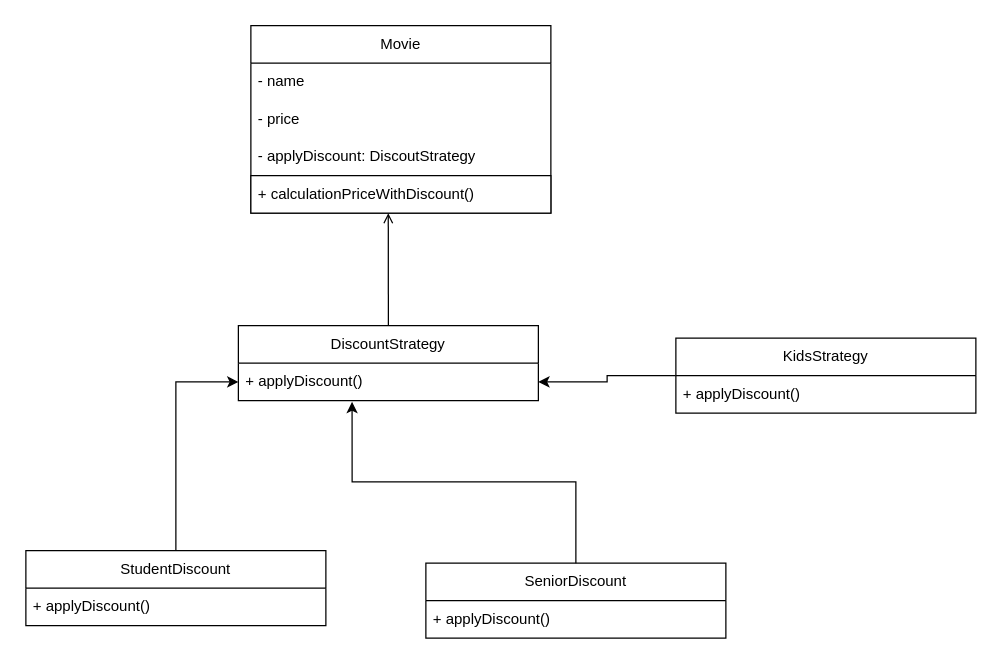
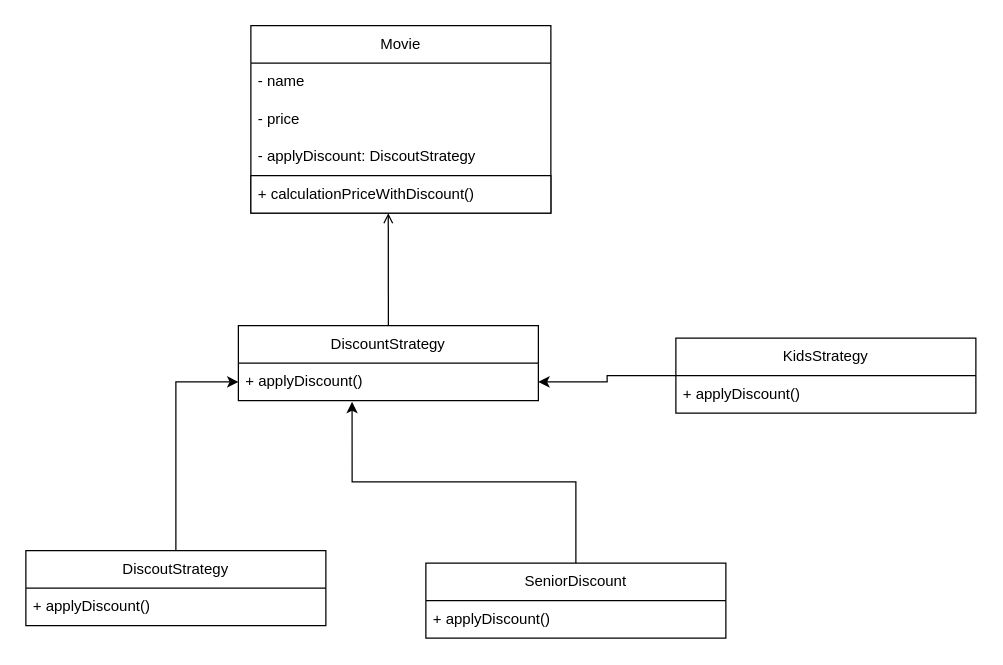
(176, 569) -> (176, 569)
